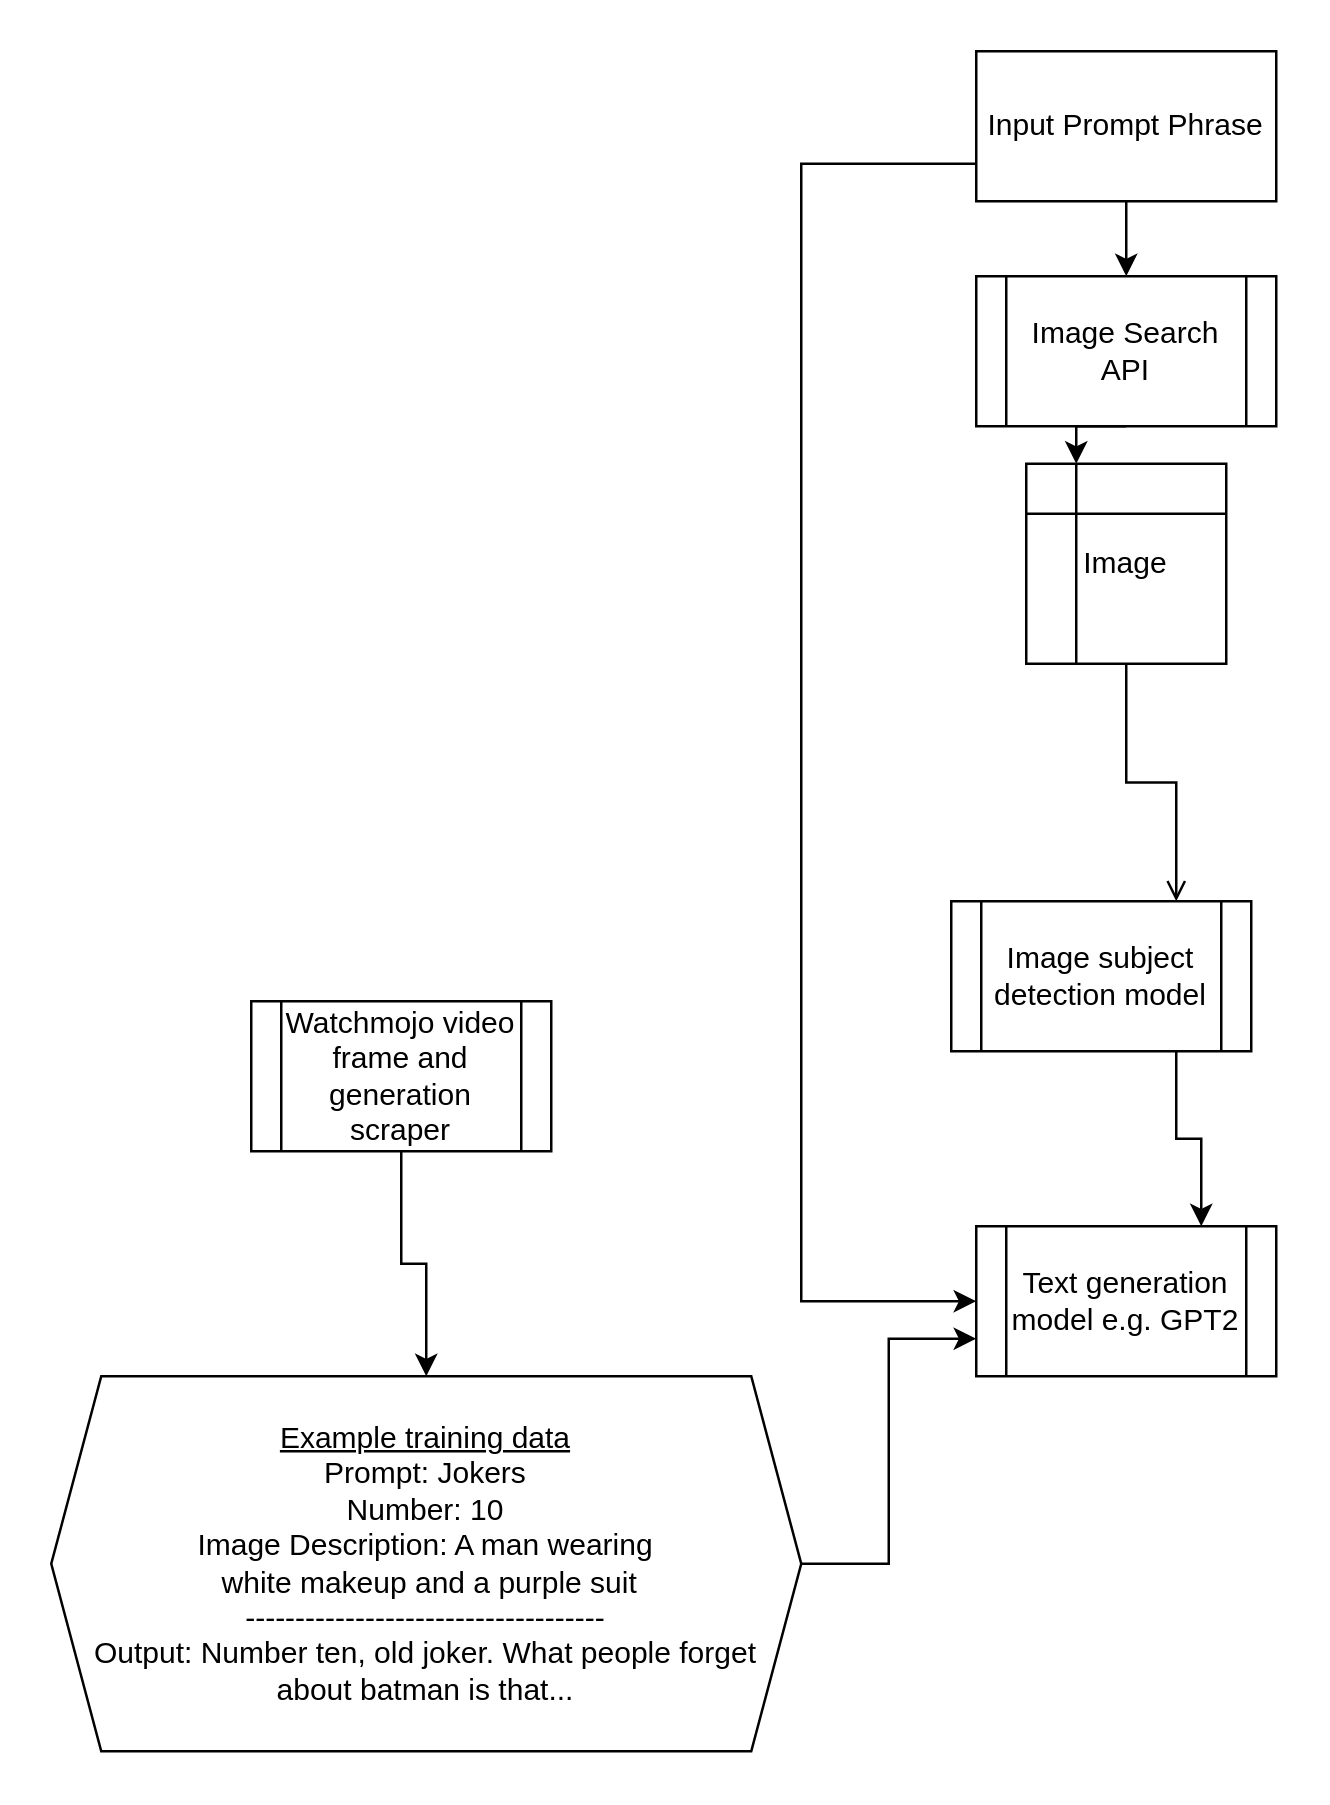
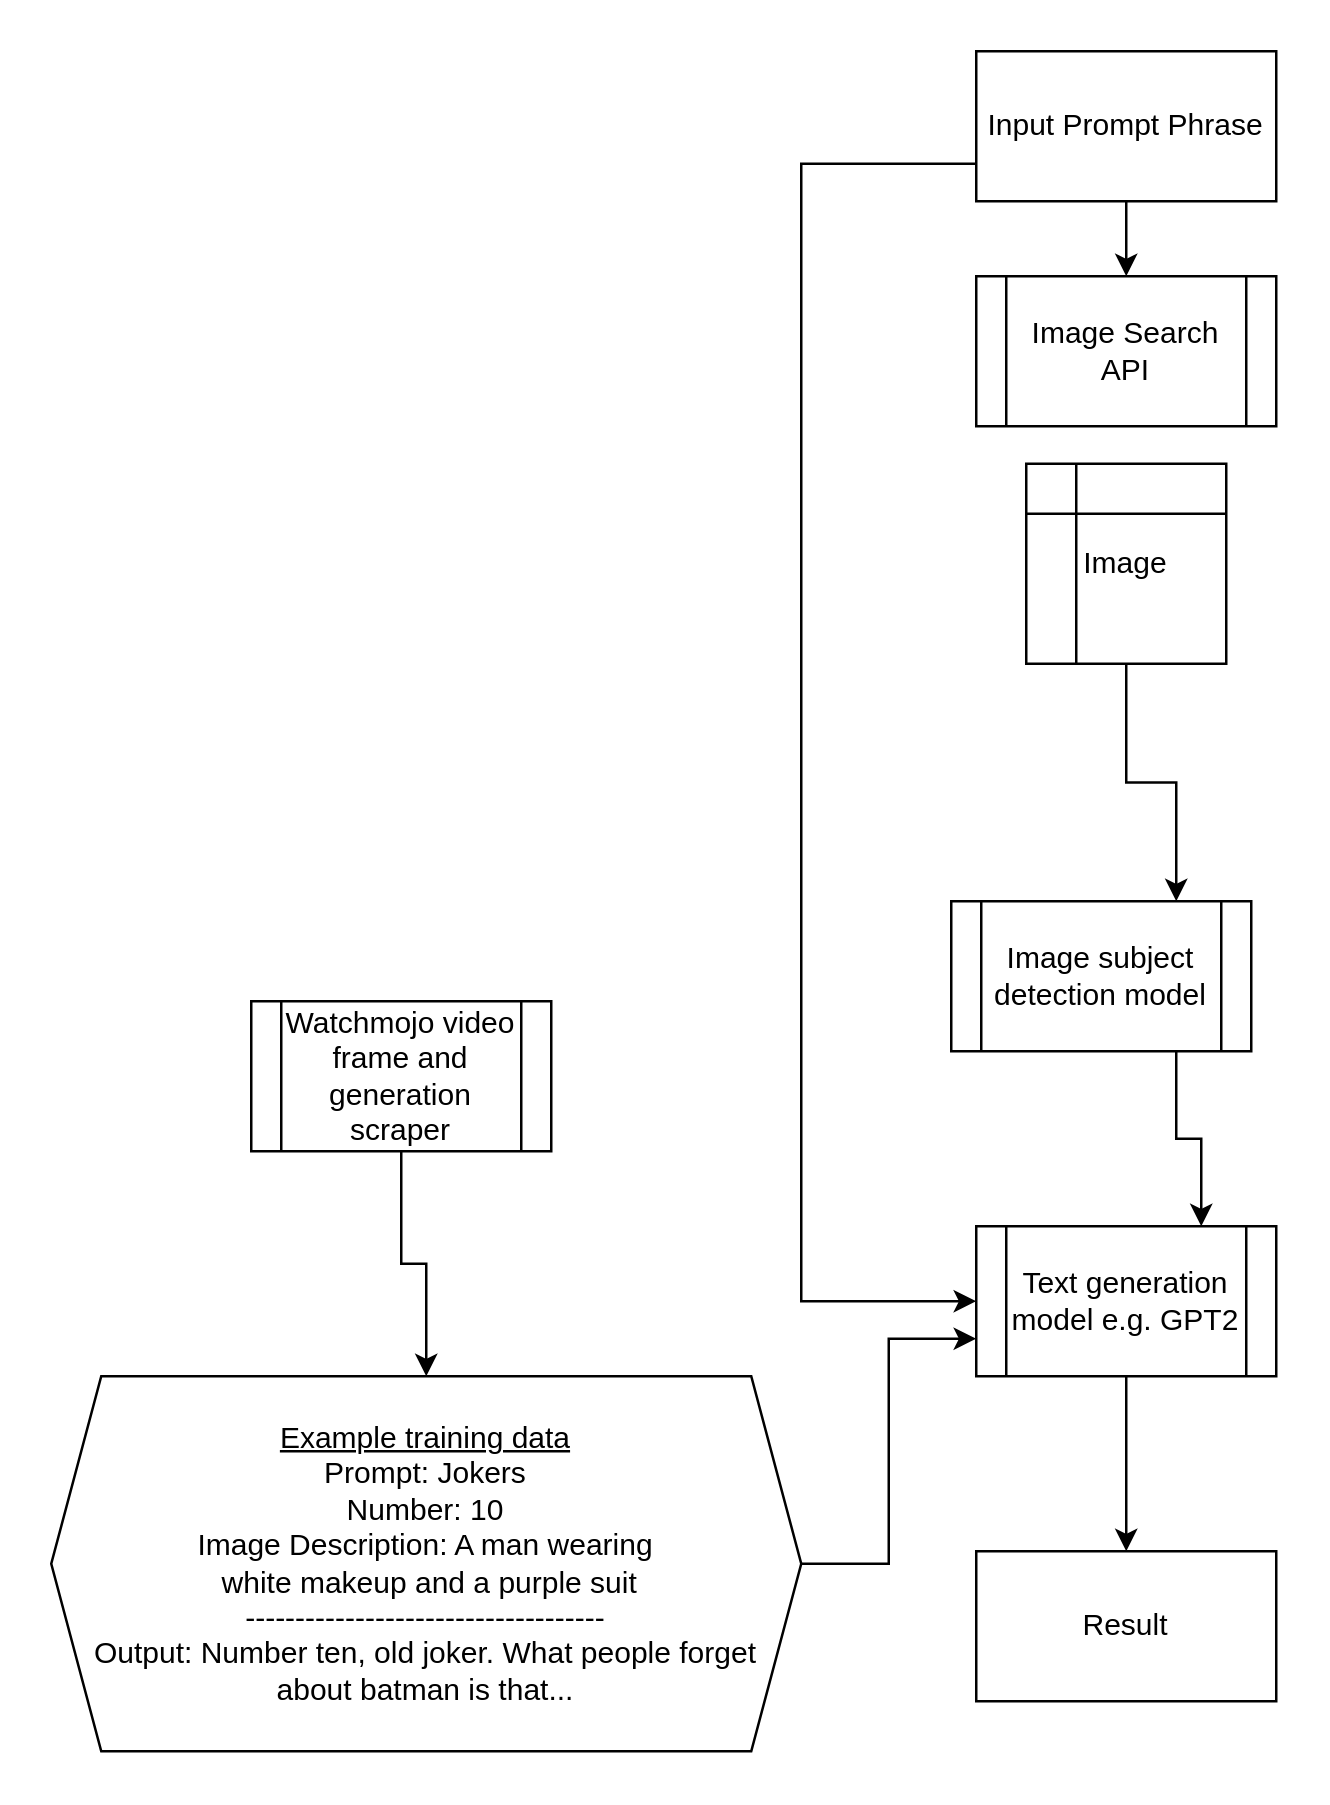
(1076, 435) -> none
(1176, 887) -> (1176, 883)
none -> (1126, 1455)
none -> (1126, 1626)
